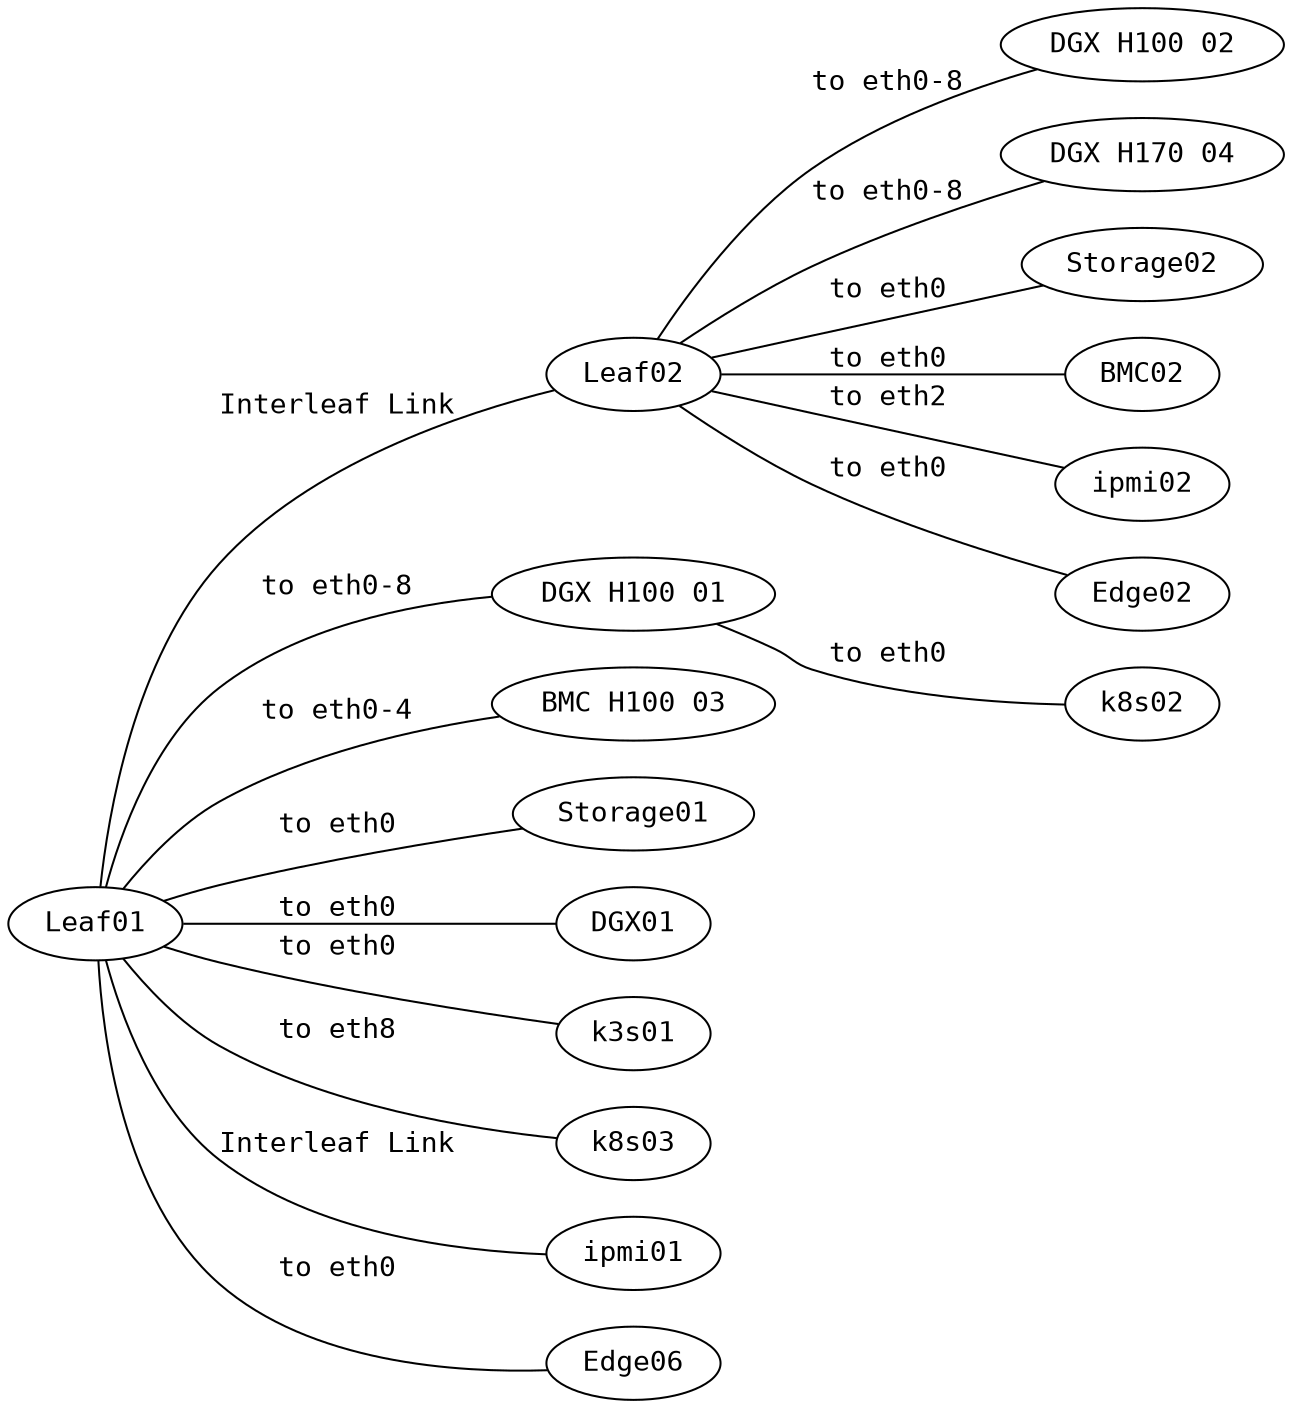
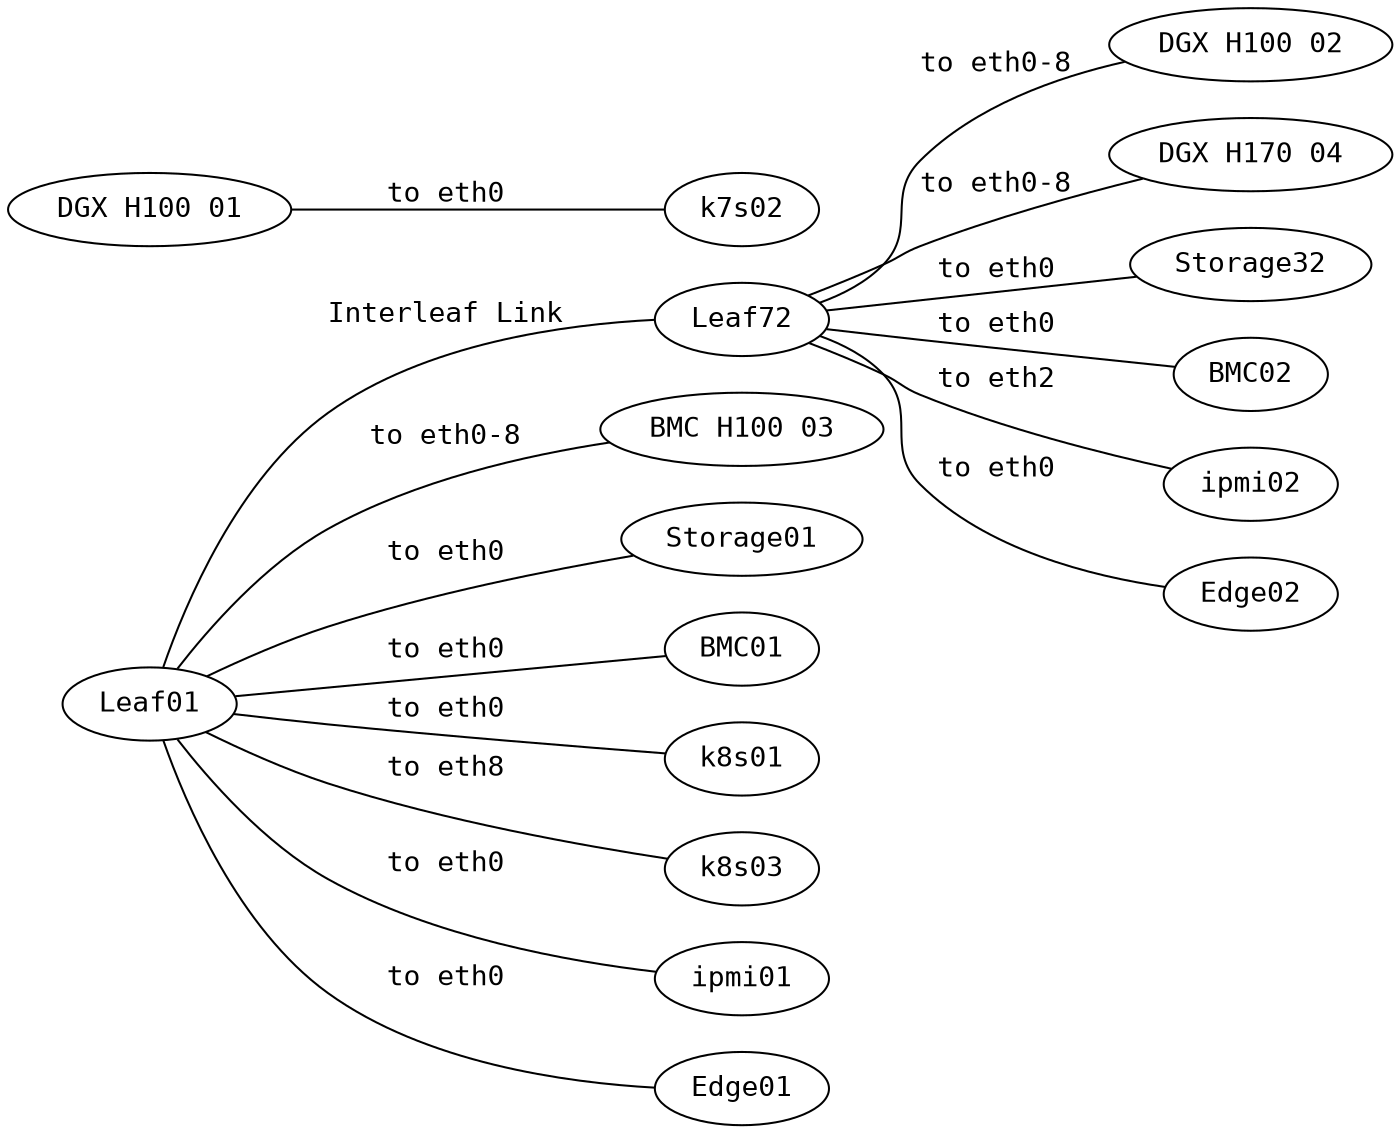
(1142, 265) -> (1251, 265)
(633, 374) -> (742, 319)
(243, 671) -> none
(1142, 704) -> (742, 210)
(337, 711) -> (446, 436)
(633, 924) -> (742, 649)
(633, 1034) -> (742, 759)
(337, 1145) -> (446, 864)
(633, 1363) -> (742, 1089)
